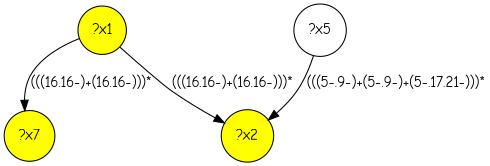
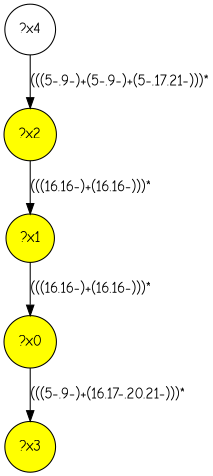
(320, 30) -> (30, 30)
(165, 86) -> (30, 182)
(30, 136) -> (30, 342)
none -> (30, 447)
